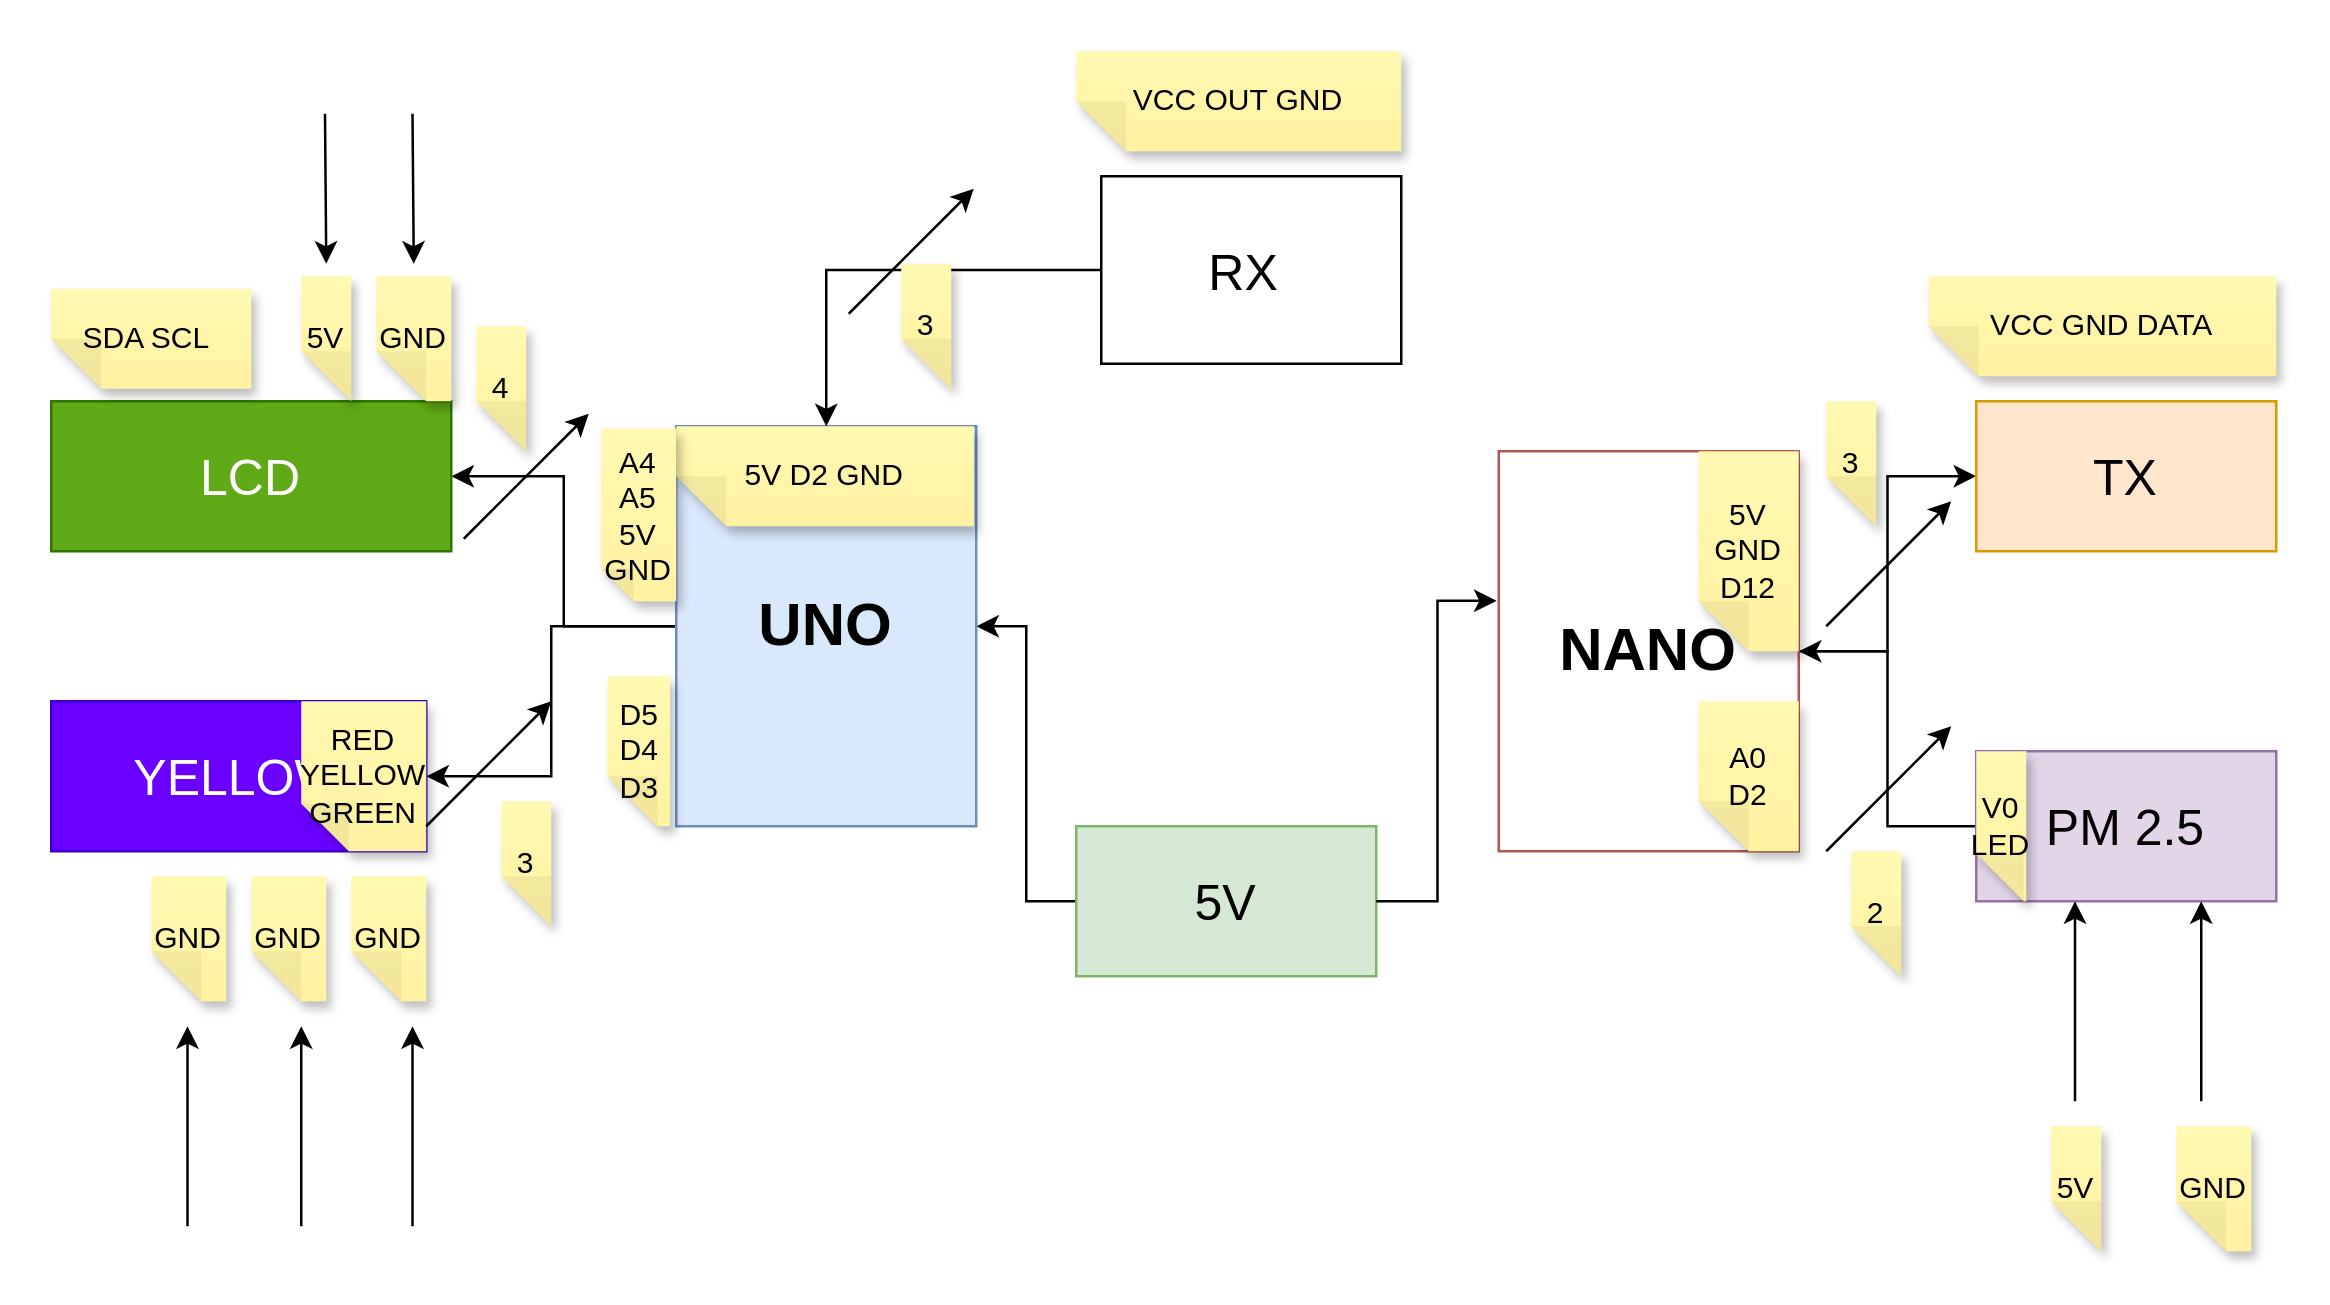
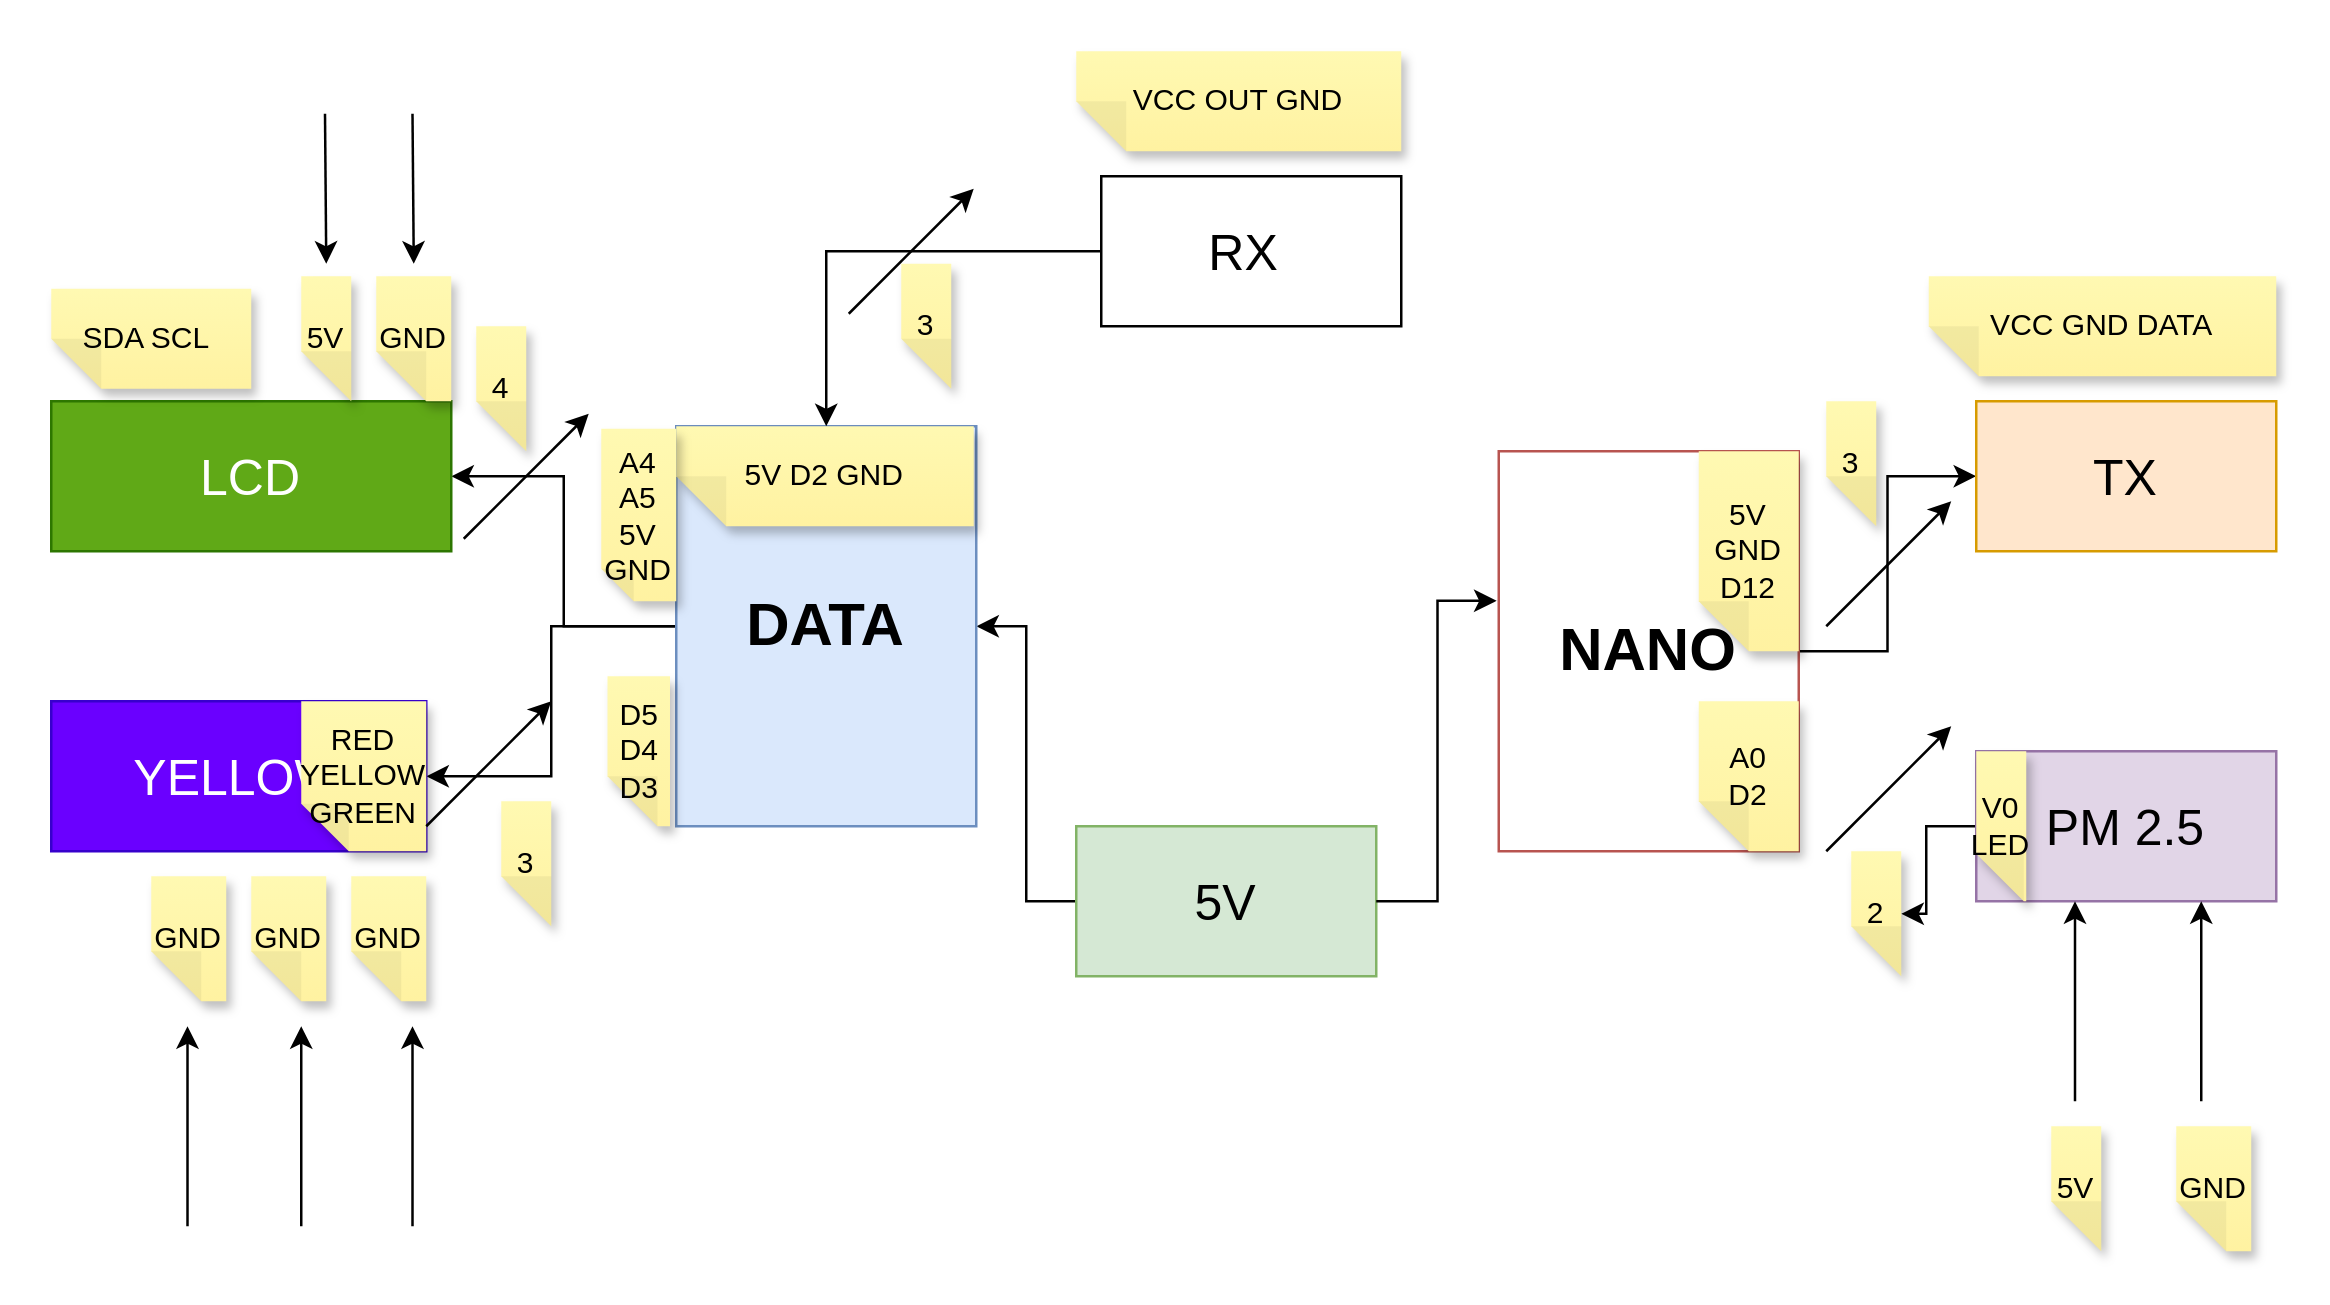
(1251, 270) -> (1251, 251)
(826, 626) -> (826, 626)
(1888, 718) -> (1926, 873)
